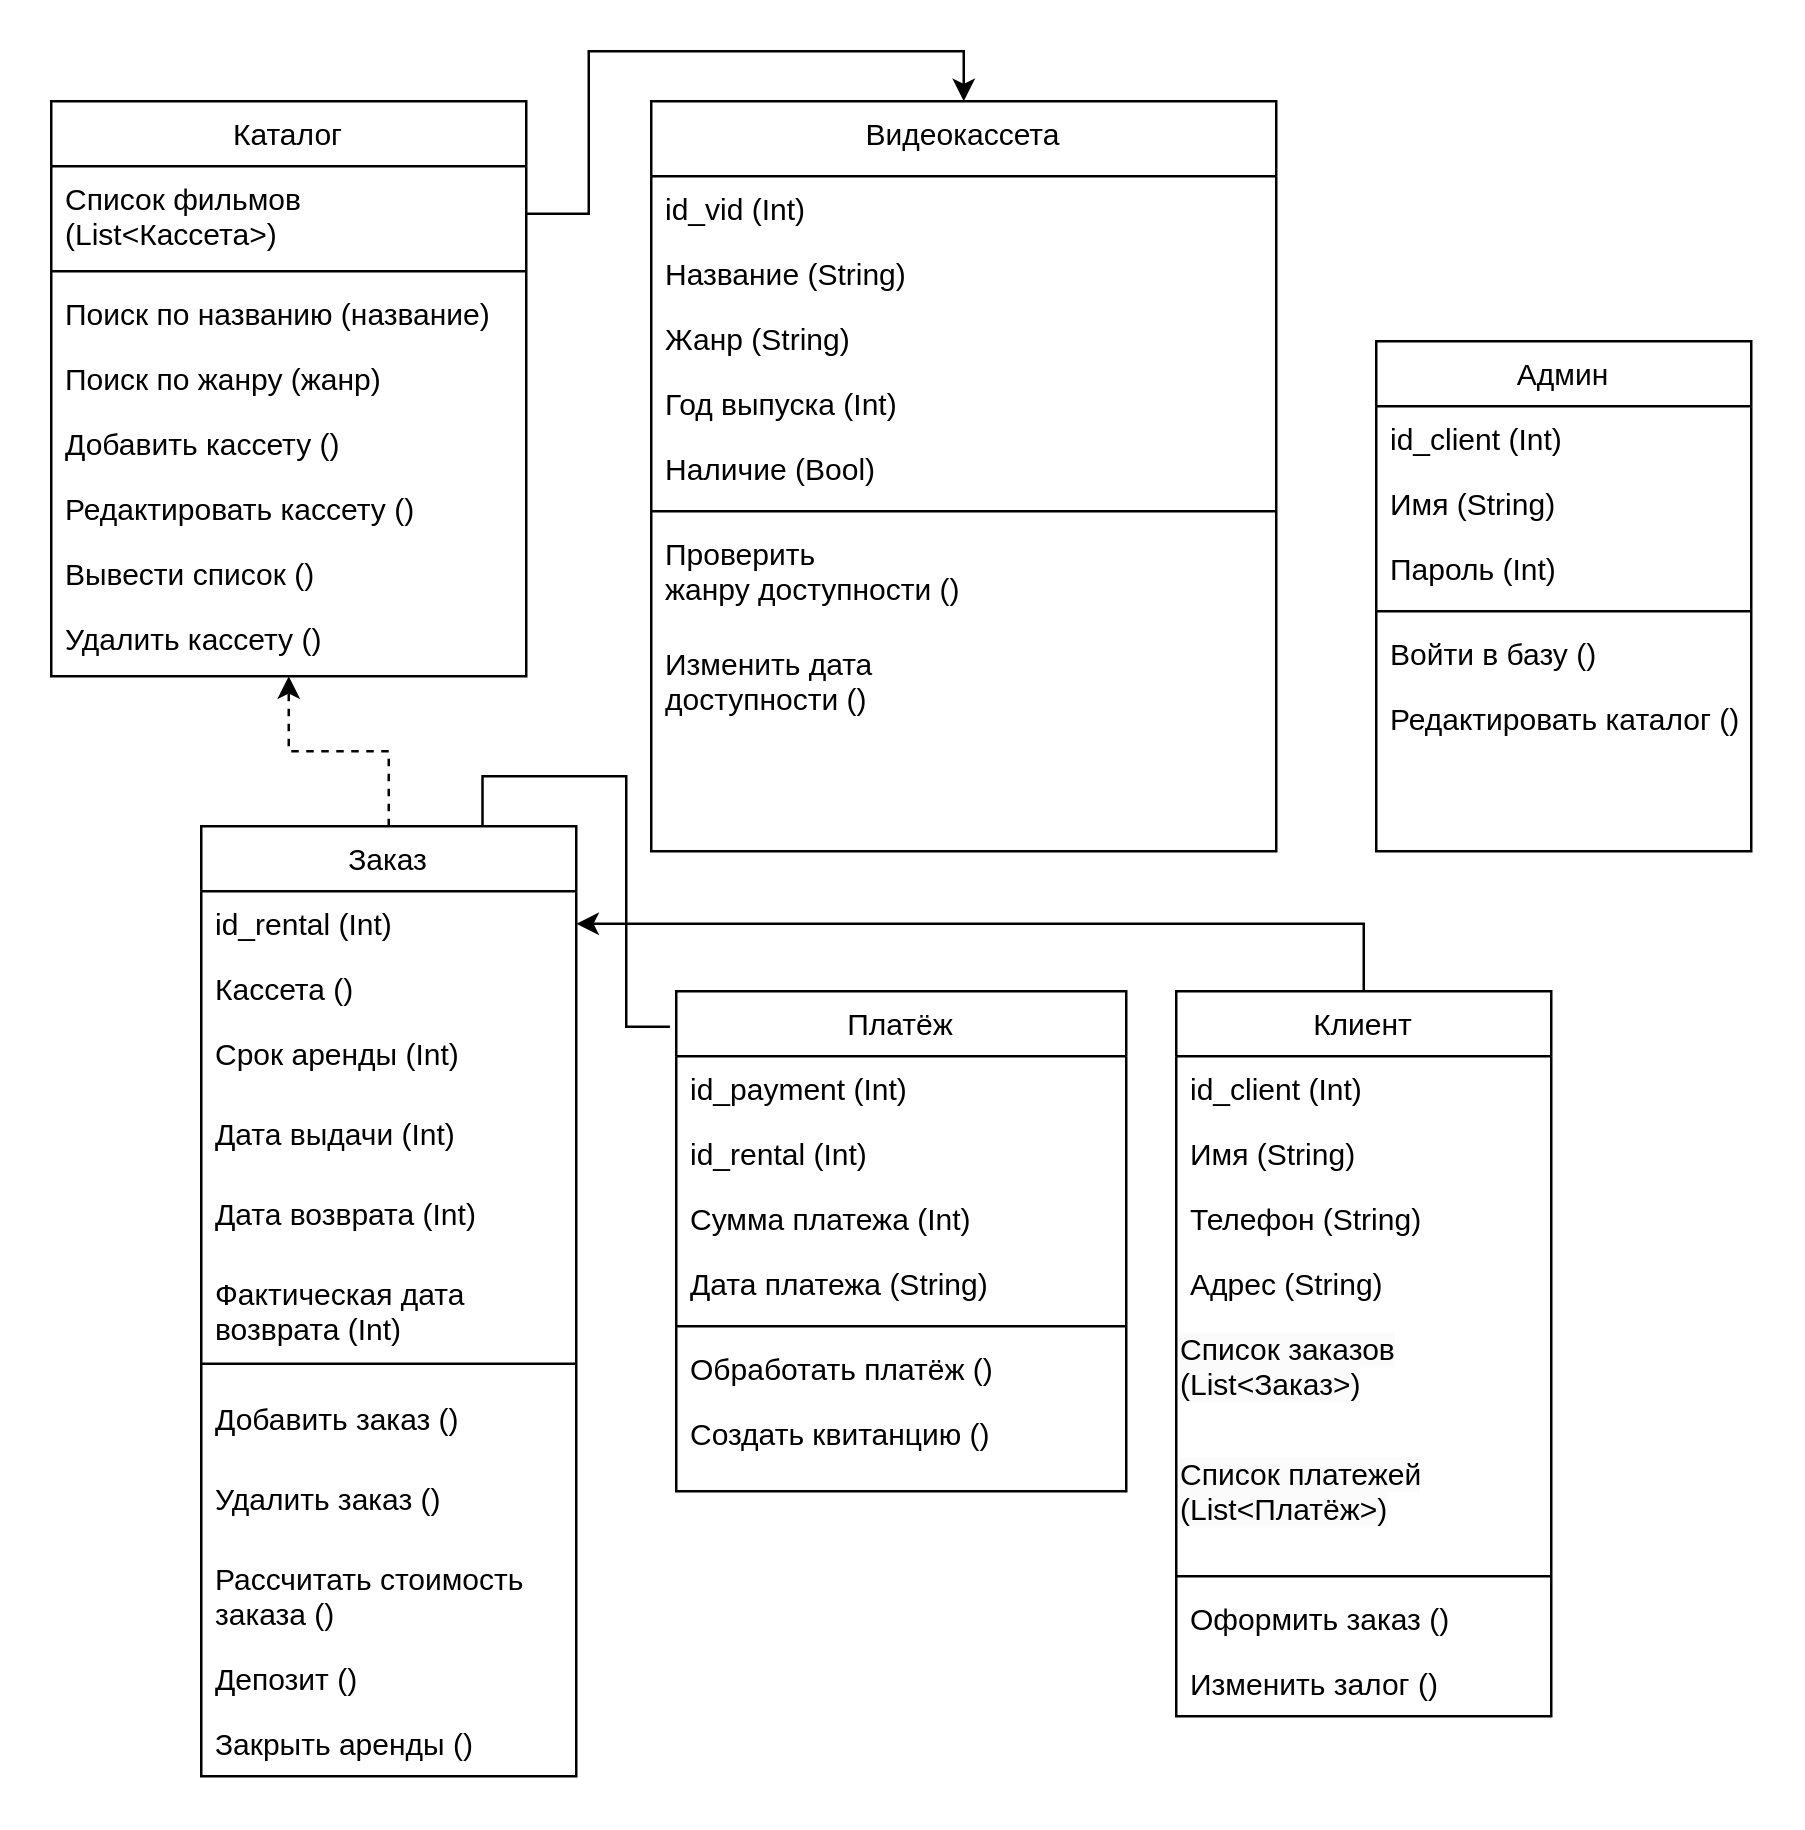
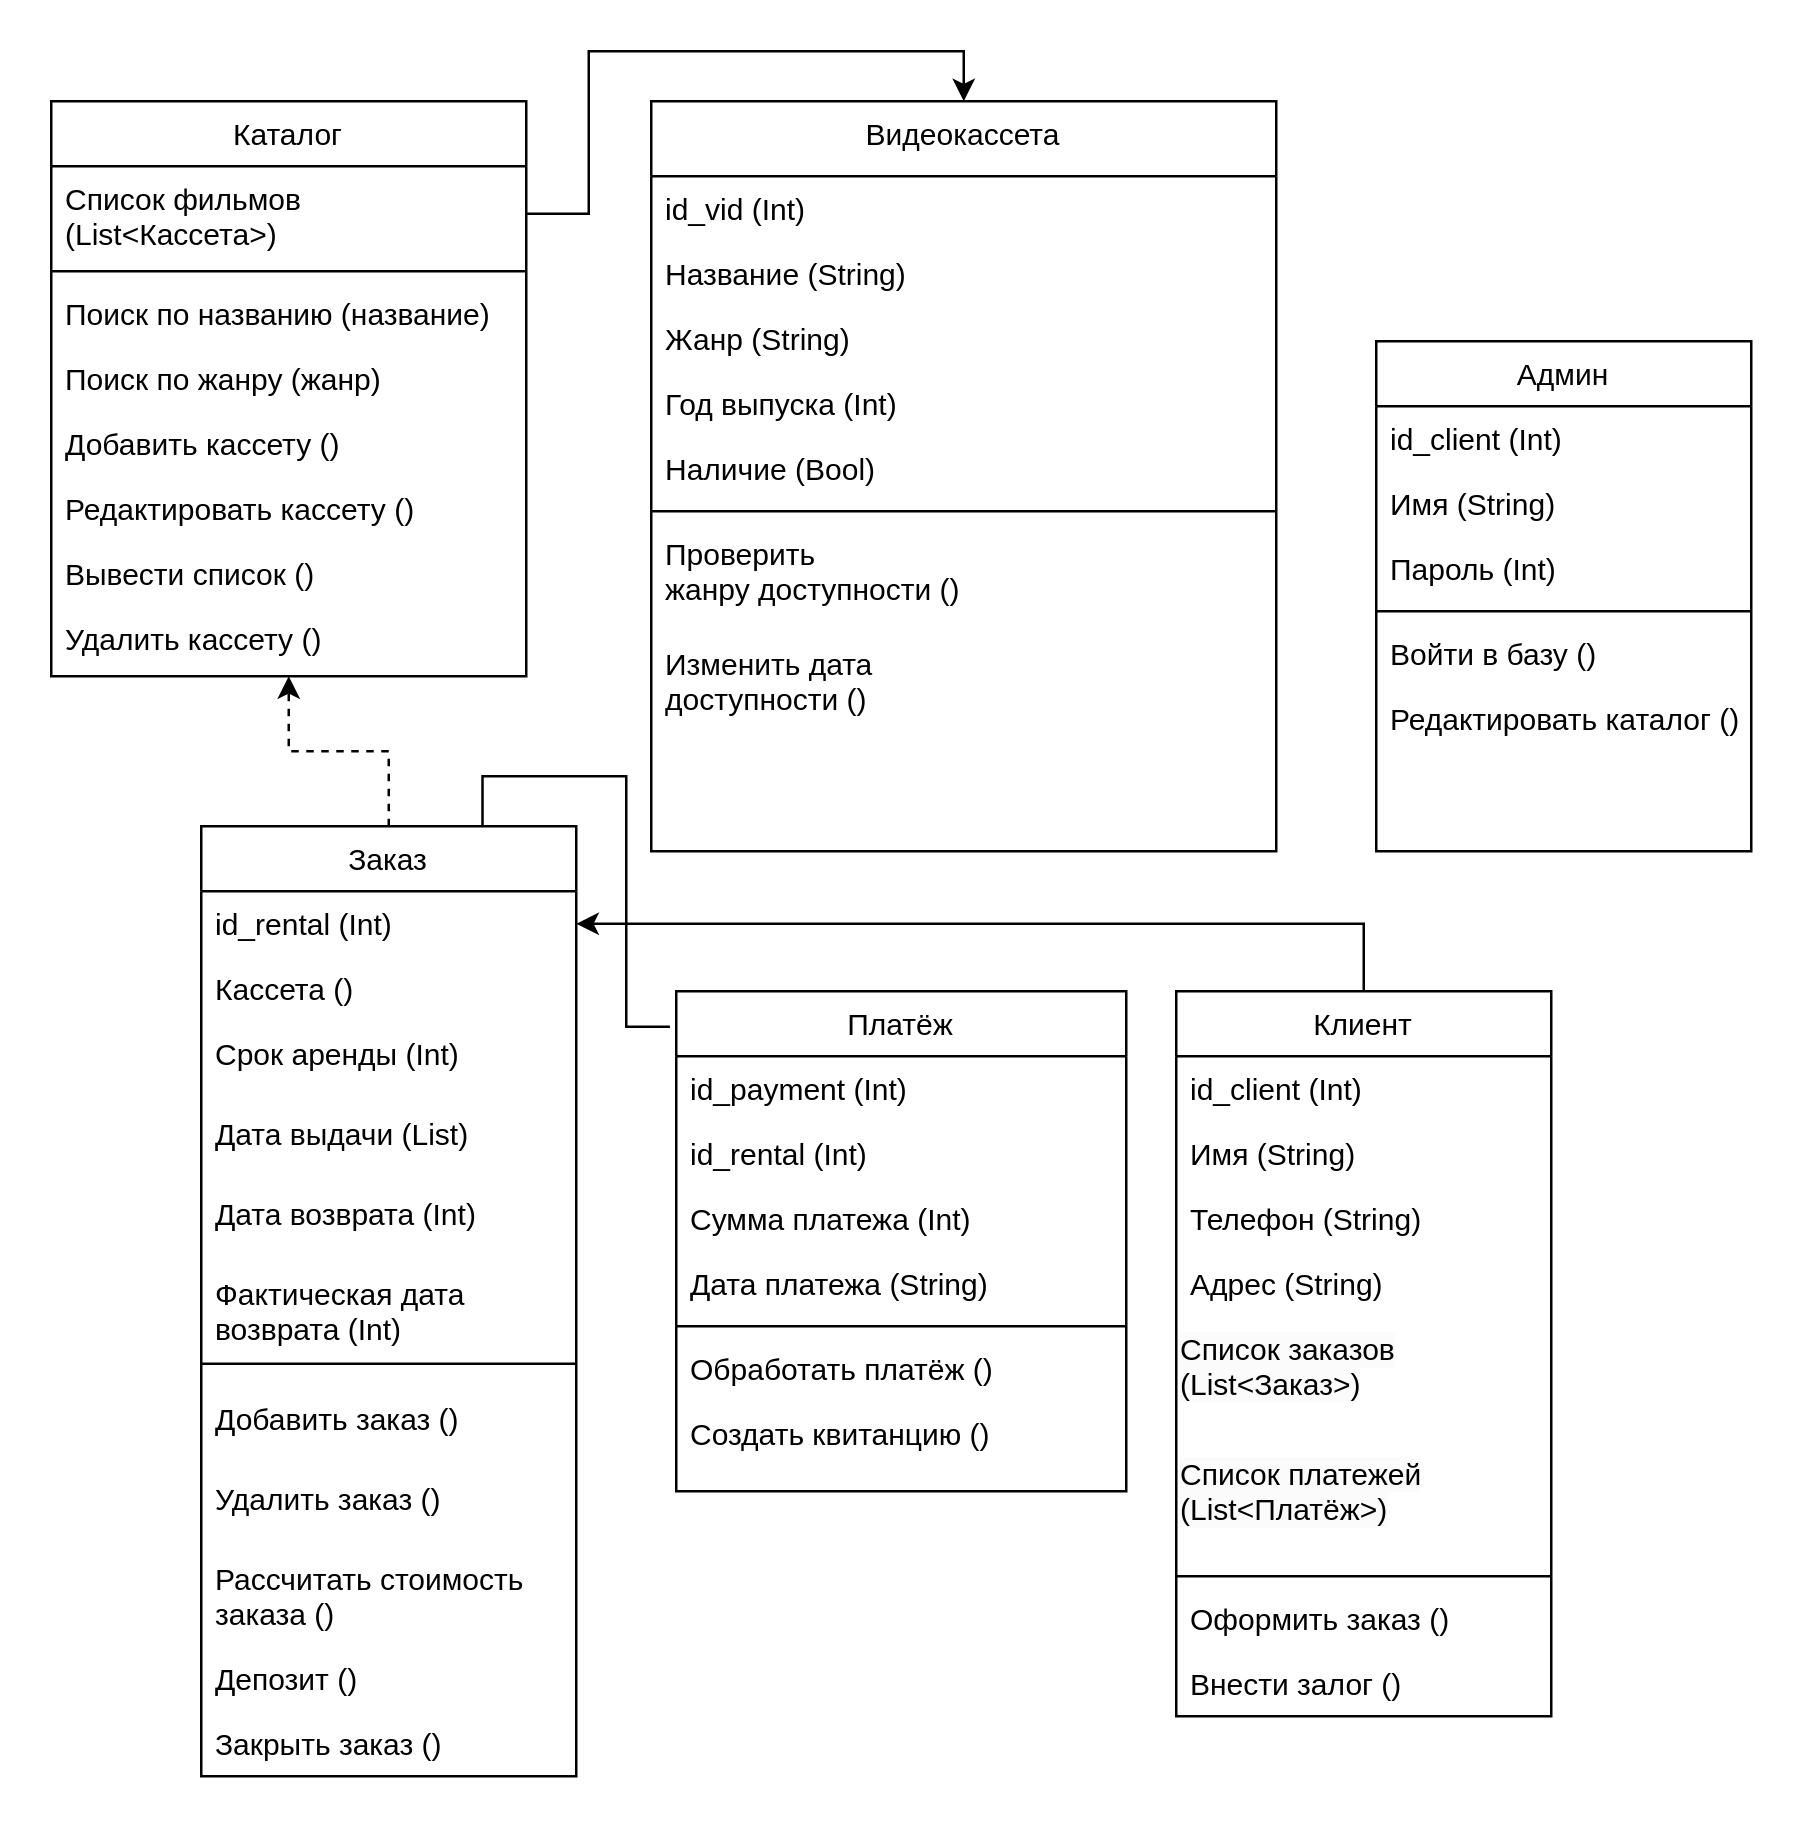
(350, 1135) -> (355, 1135)
(1325, 1685) -> (1308, 1685)
(350, 1745) -> (342, 1745)
